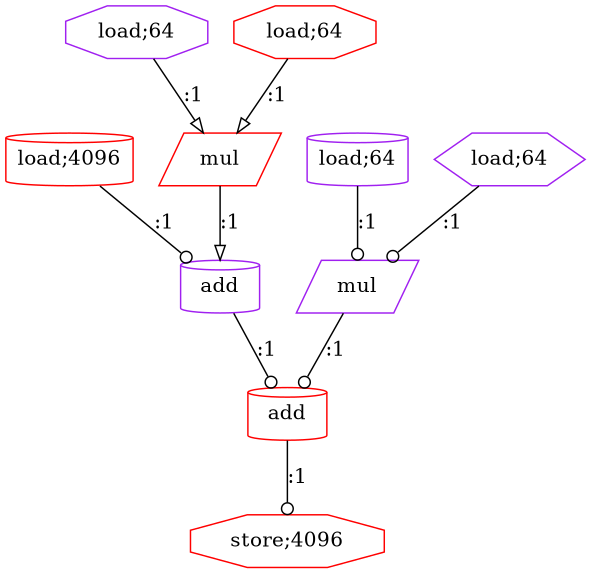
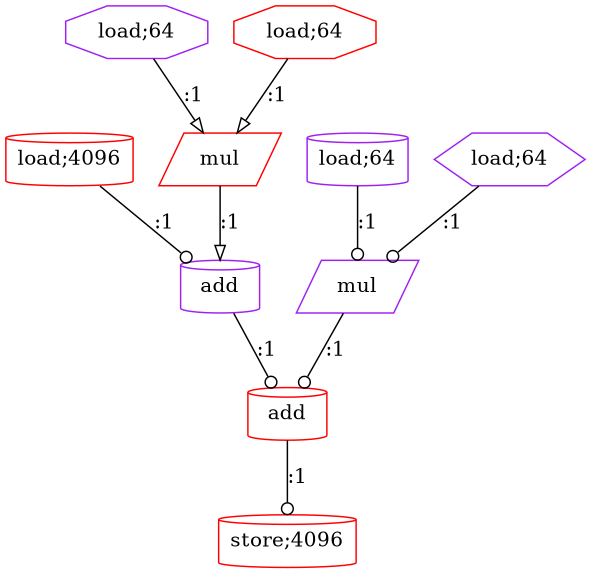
(287, 541) -> (287, 541)
